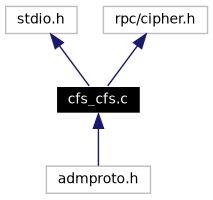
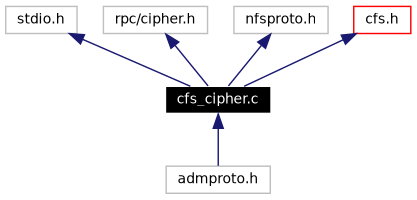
none -> (281, 20)
none -> (382, 20)
(98, 100) -> (218, 100)
